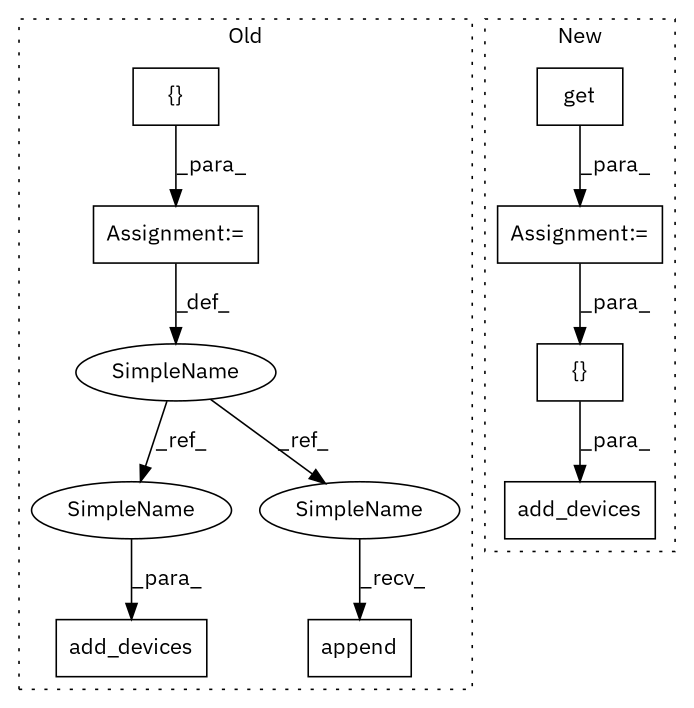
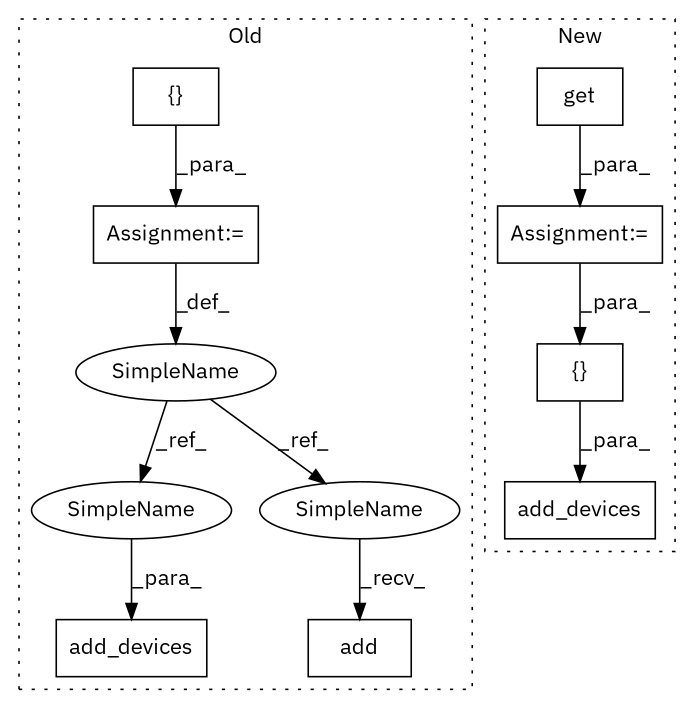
(360, 648) -> (360, 648)
